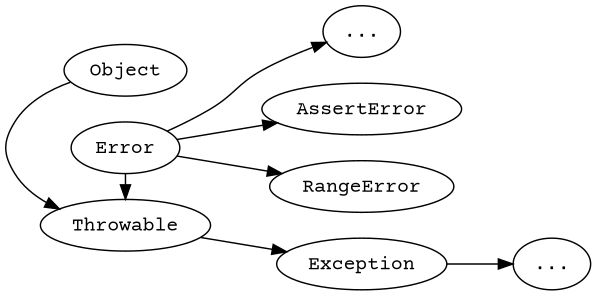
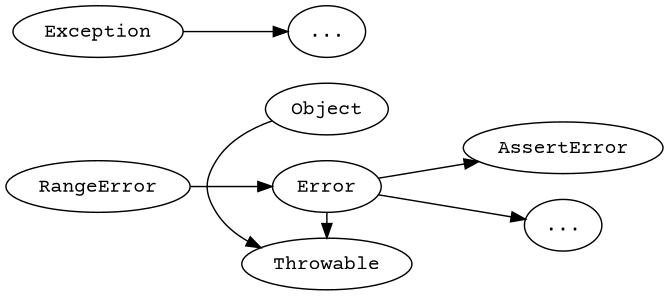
(222, 164) -> (224, 187)
(236, 243) -> none
